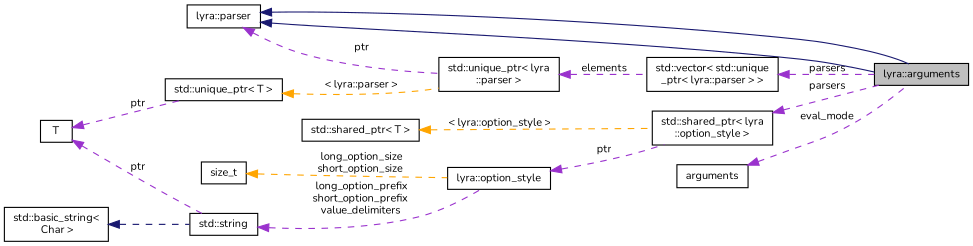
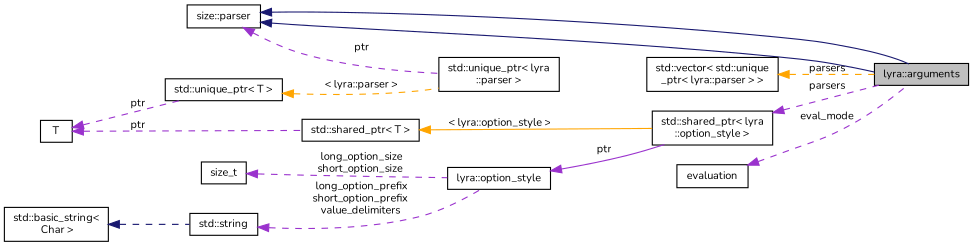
(224, 16) -> (224, 16)
(609, 74) -> none
(832, 74) -> (832, 74)
(541, 129) -> (541, 129)
(613, 159) -> (613, 159)
(353, 176) -> (353, 176)
(712, 176) -> (712, 176)
(142, 180) -> (193, 131)
